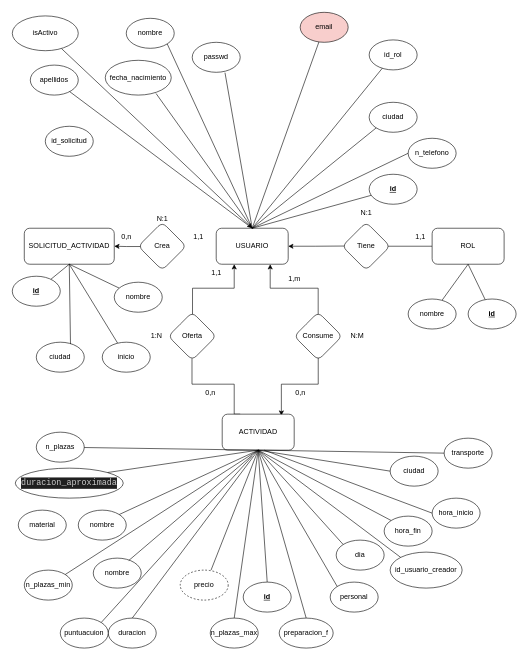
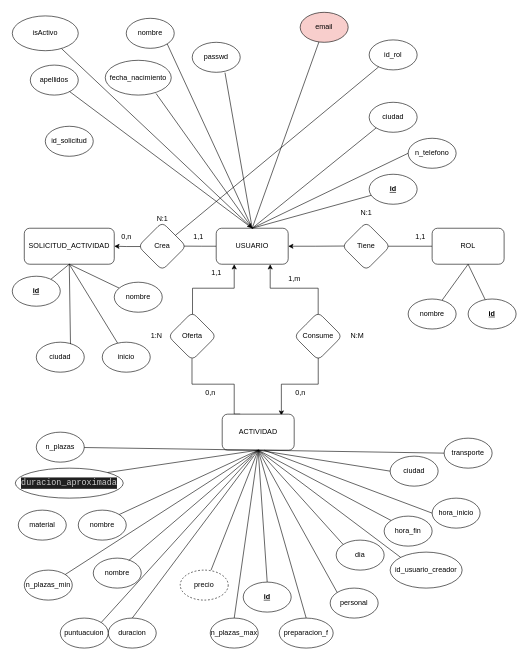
(321, 144) -> (277, 151)
none -> (200, 246)
(354, 597) -> (354, 603)
